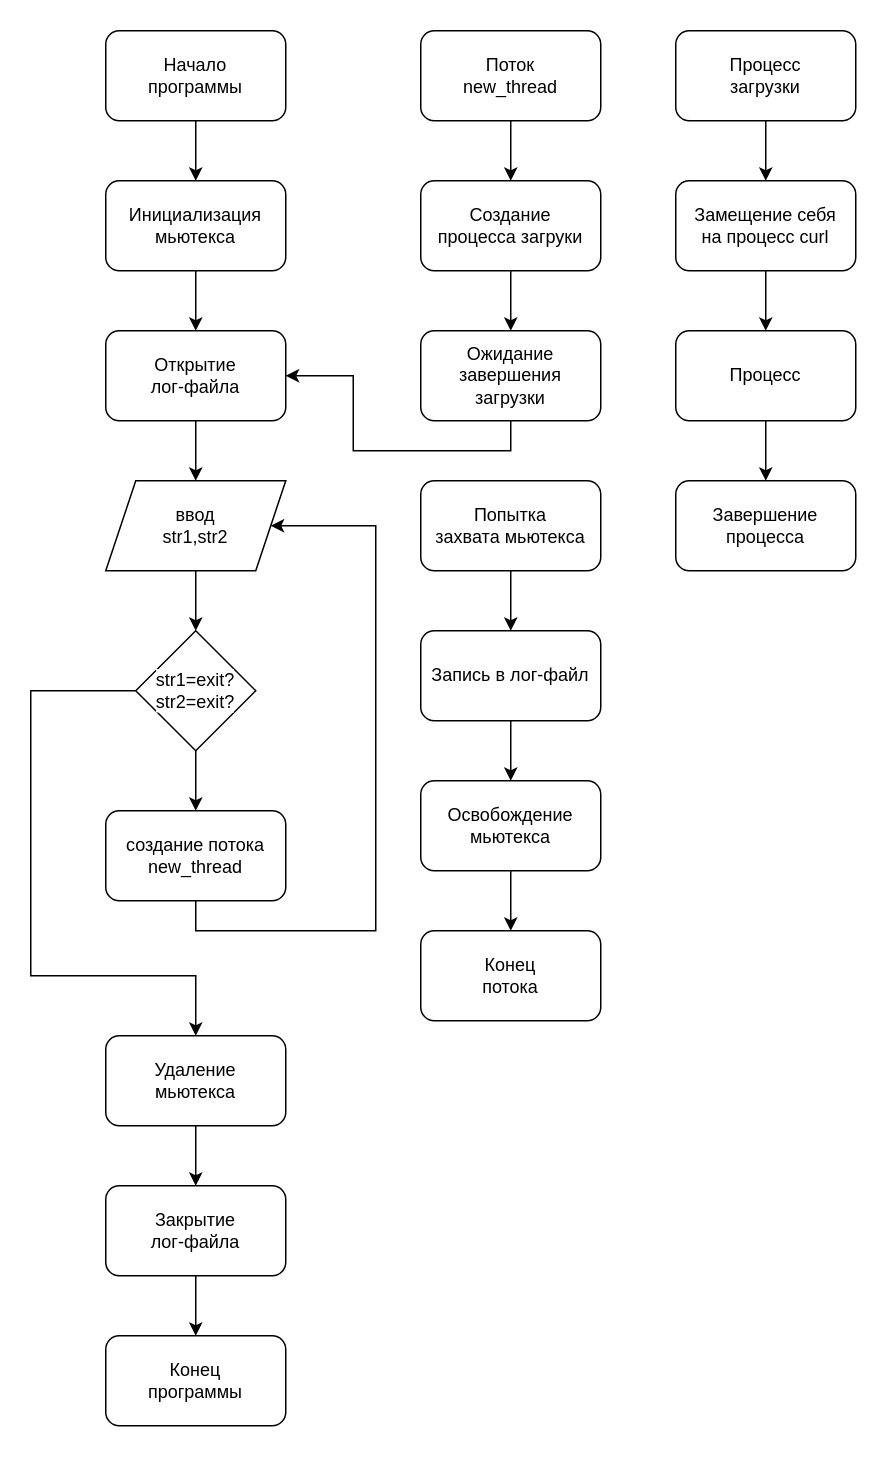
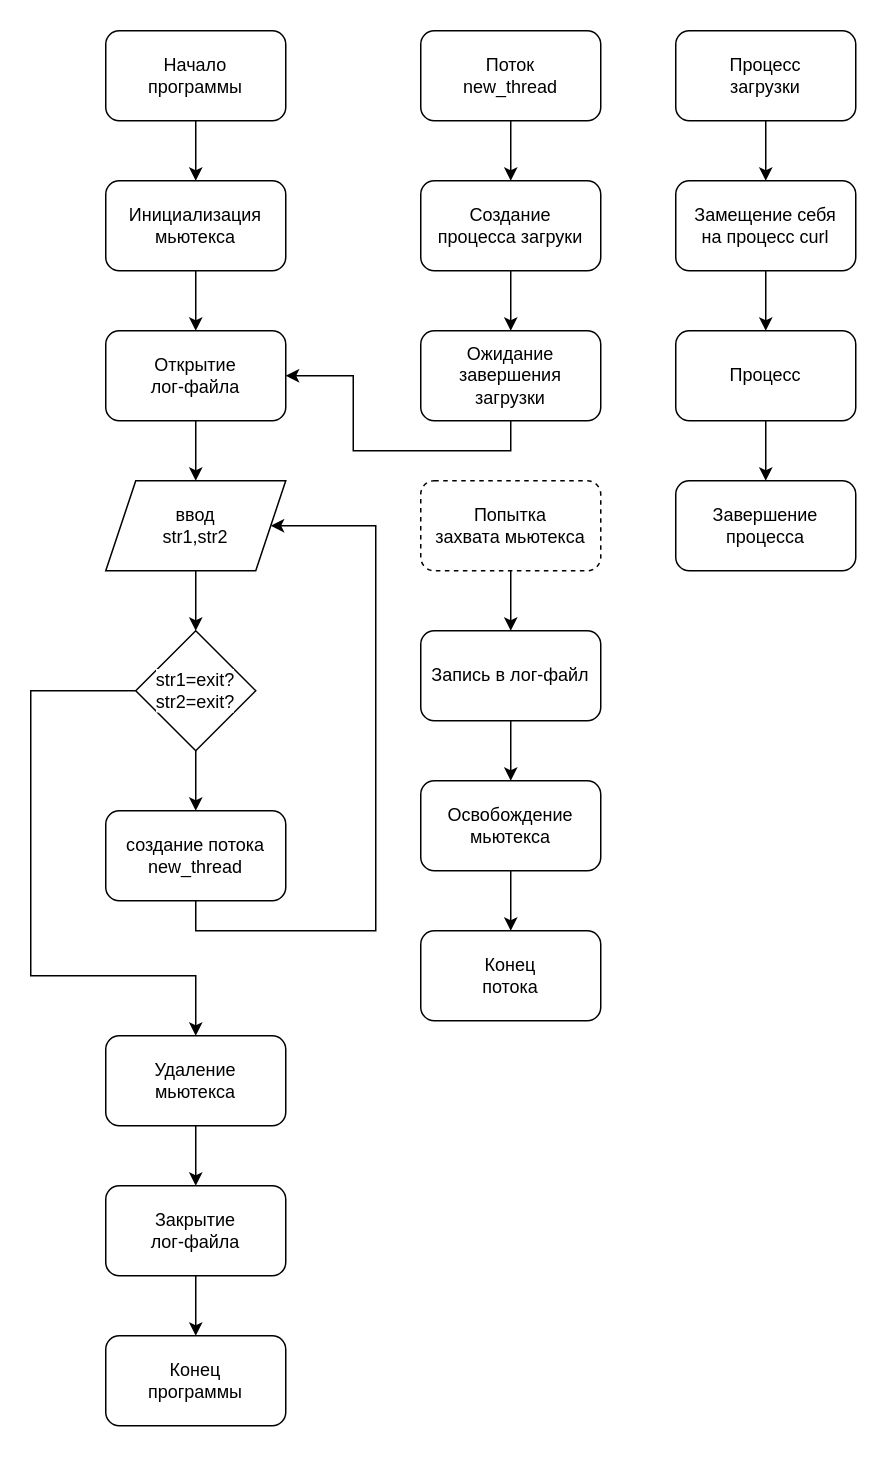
(511, 526) -> (511, 526)
